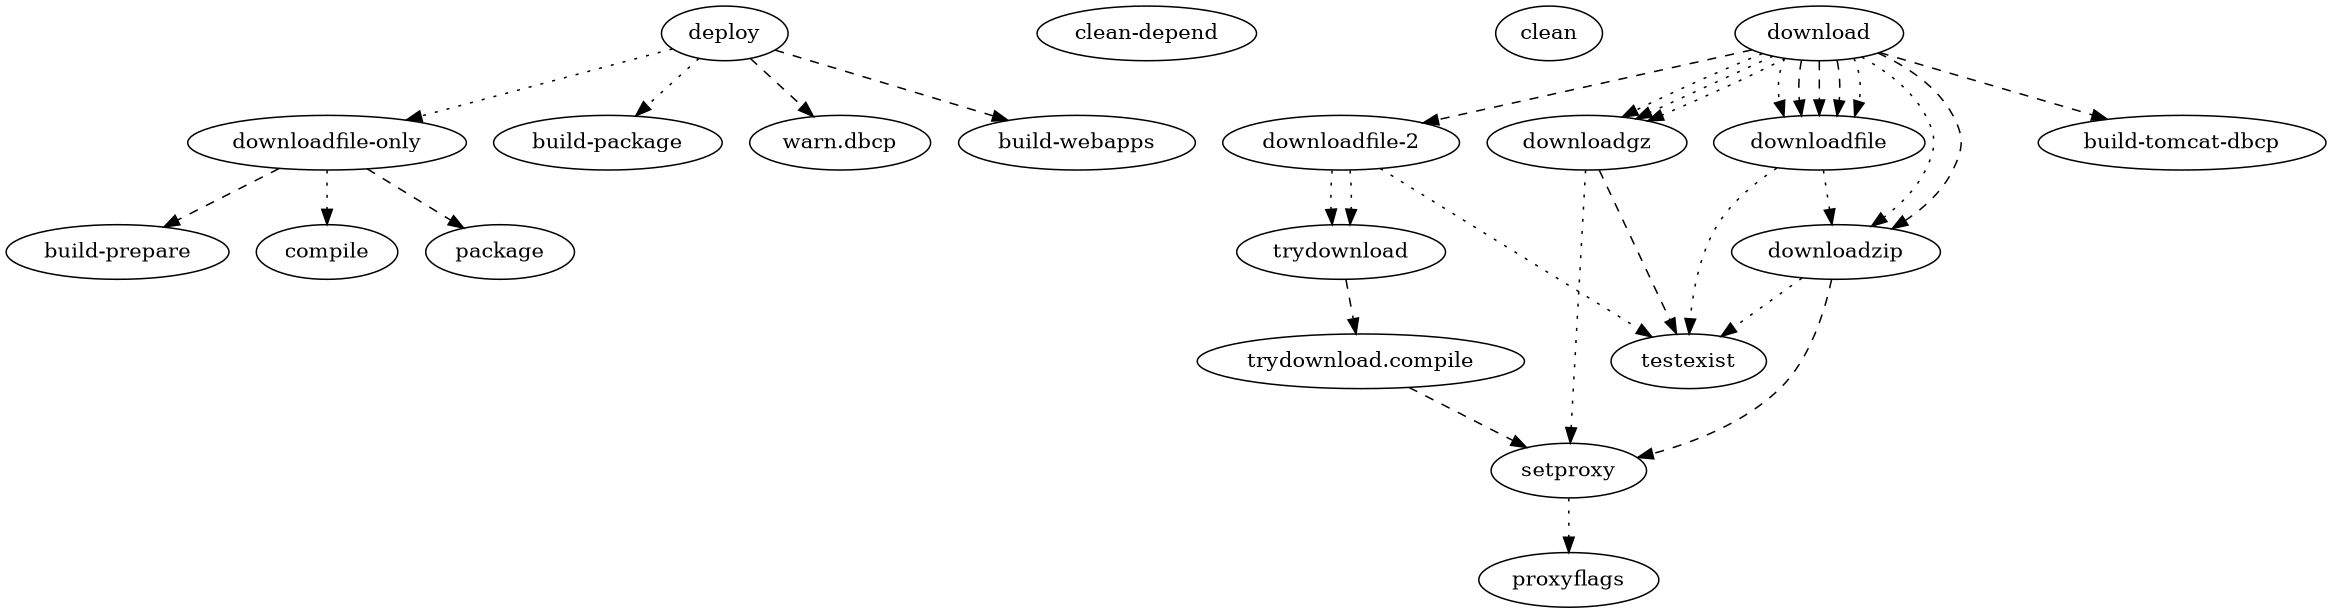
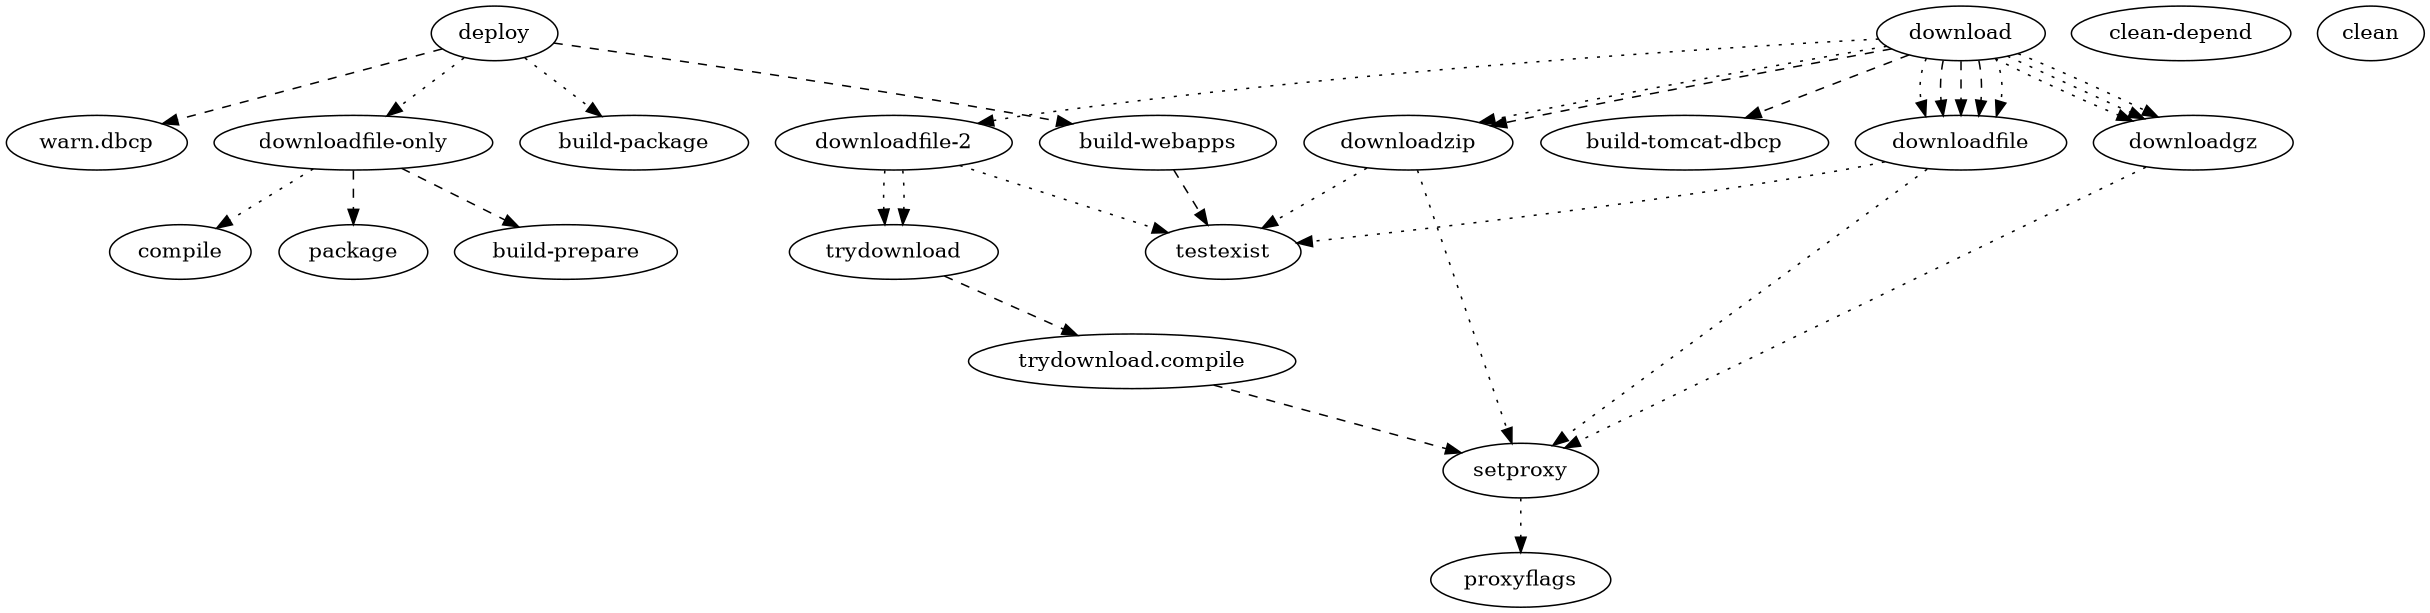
(1595, 85) -> (1435, 70)
(1826, 190) -> (1746, 303)
(1635, 245) -> (1187, 191)
(1772, 396) -> (1462, 300)
